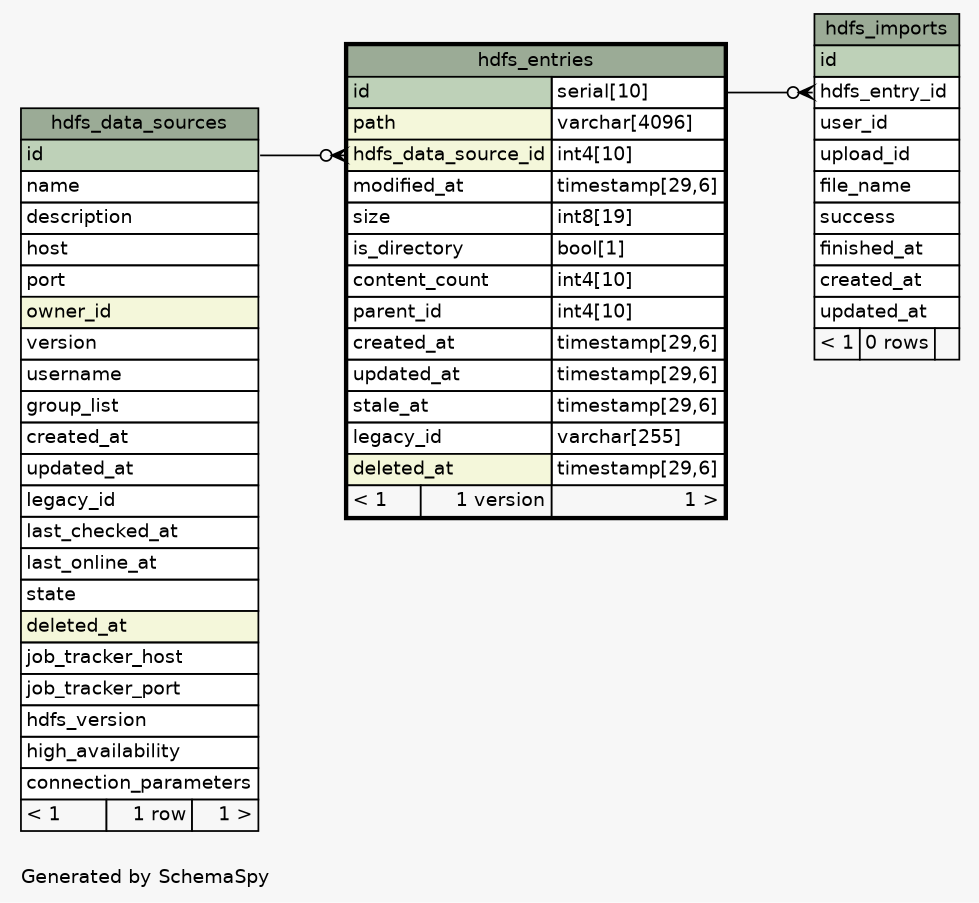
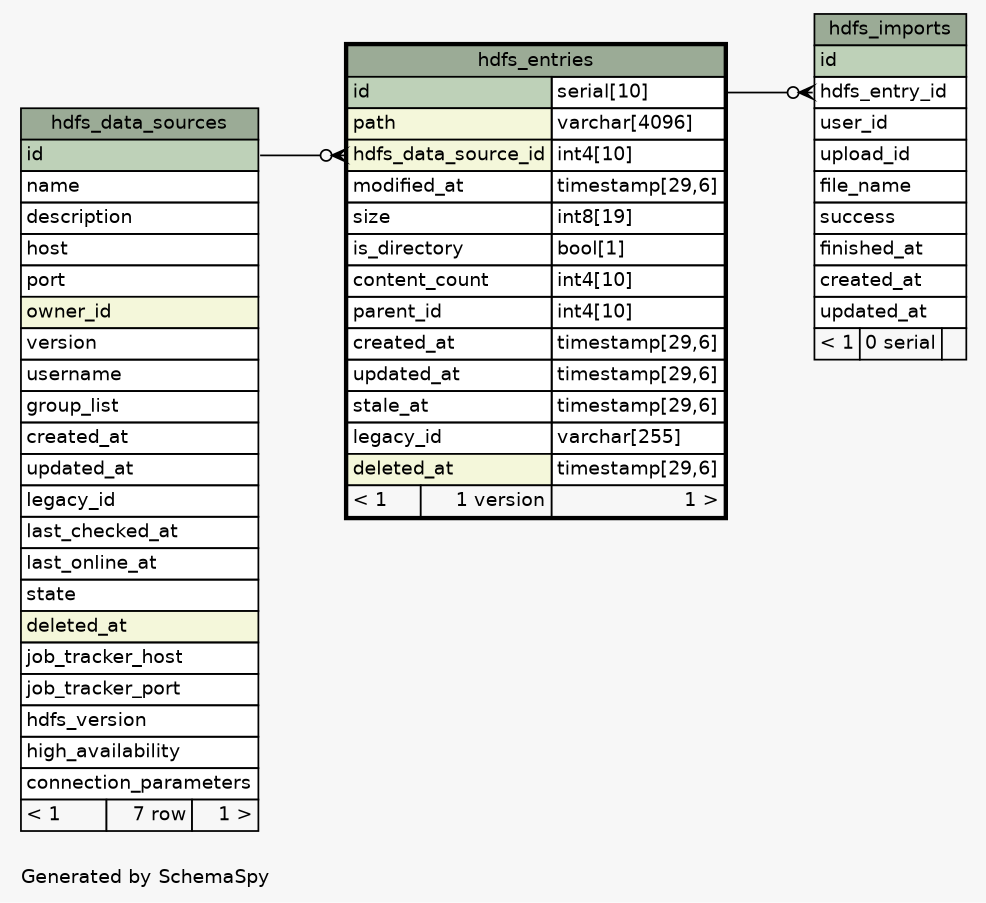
(897, 343) -> (901, 343)
(160, 814) -> (160, 814)
